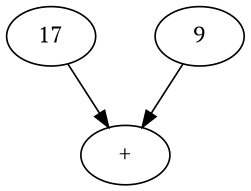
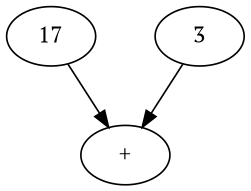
(200, 36) -> (200, 36)
